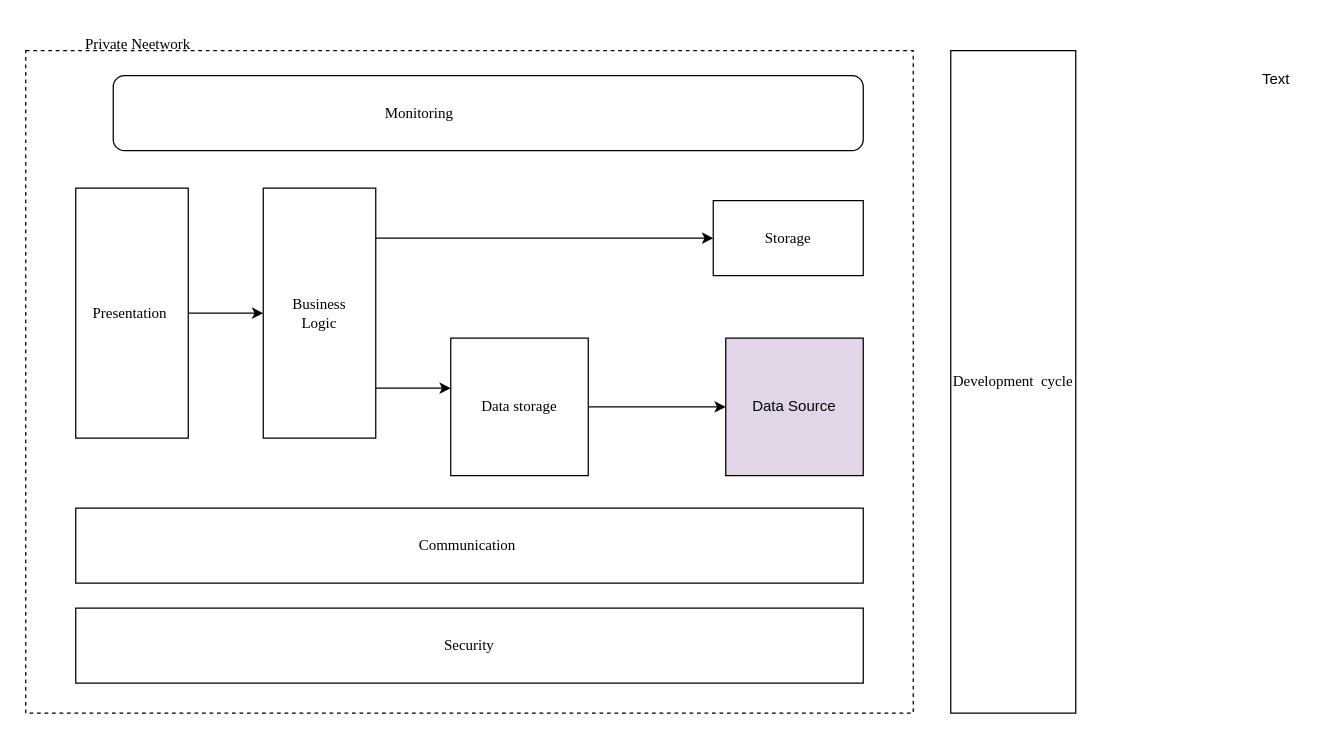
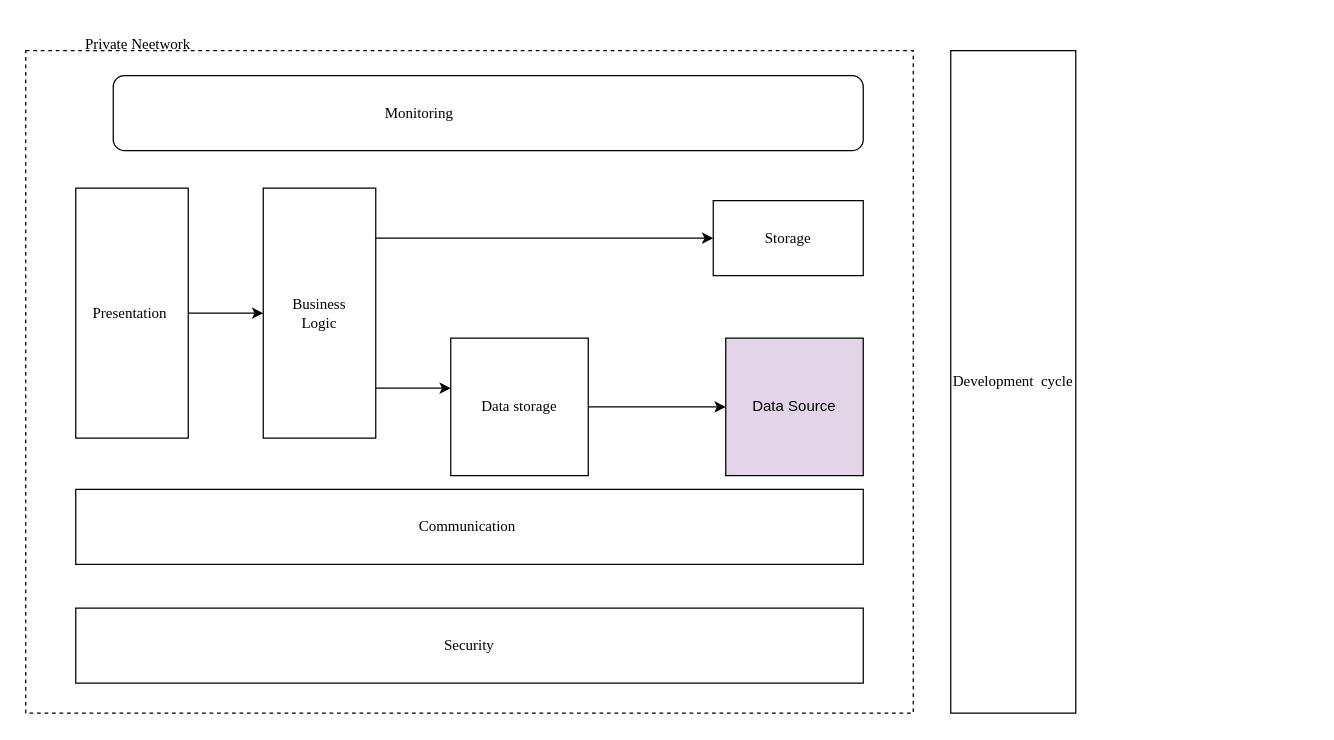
(1276, 79) -> none
(469, 546) -> (469, 527)
